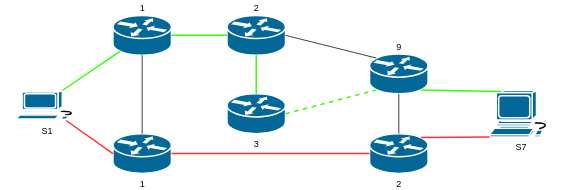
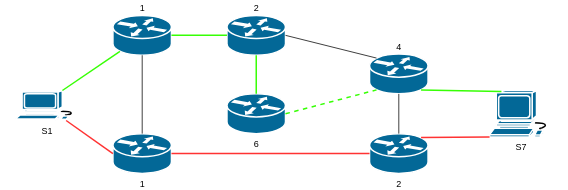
(399, 47) -> (399, 47)
(257, 145) -> (257, 145)
